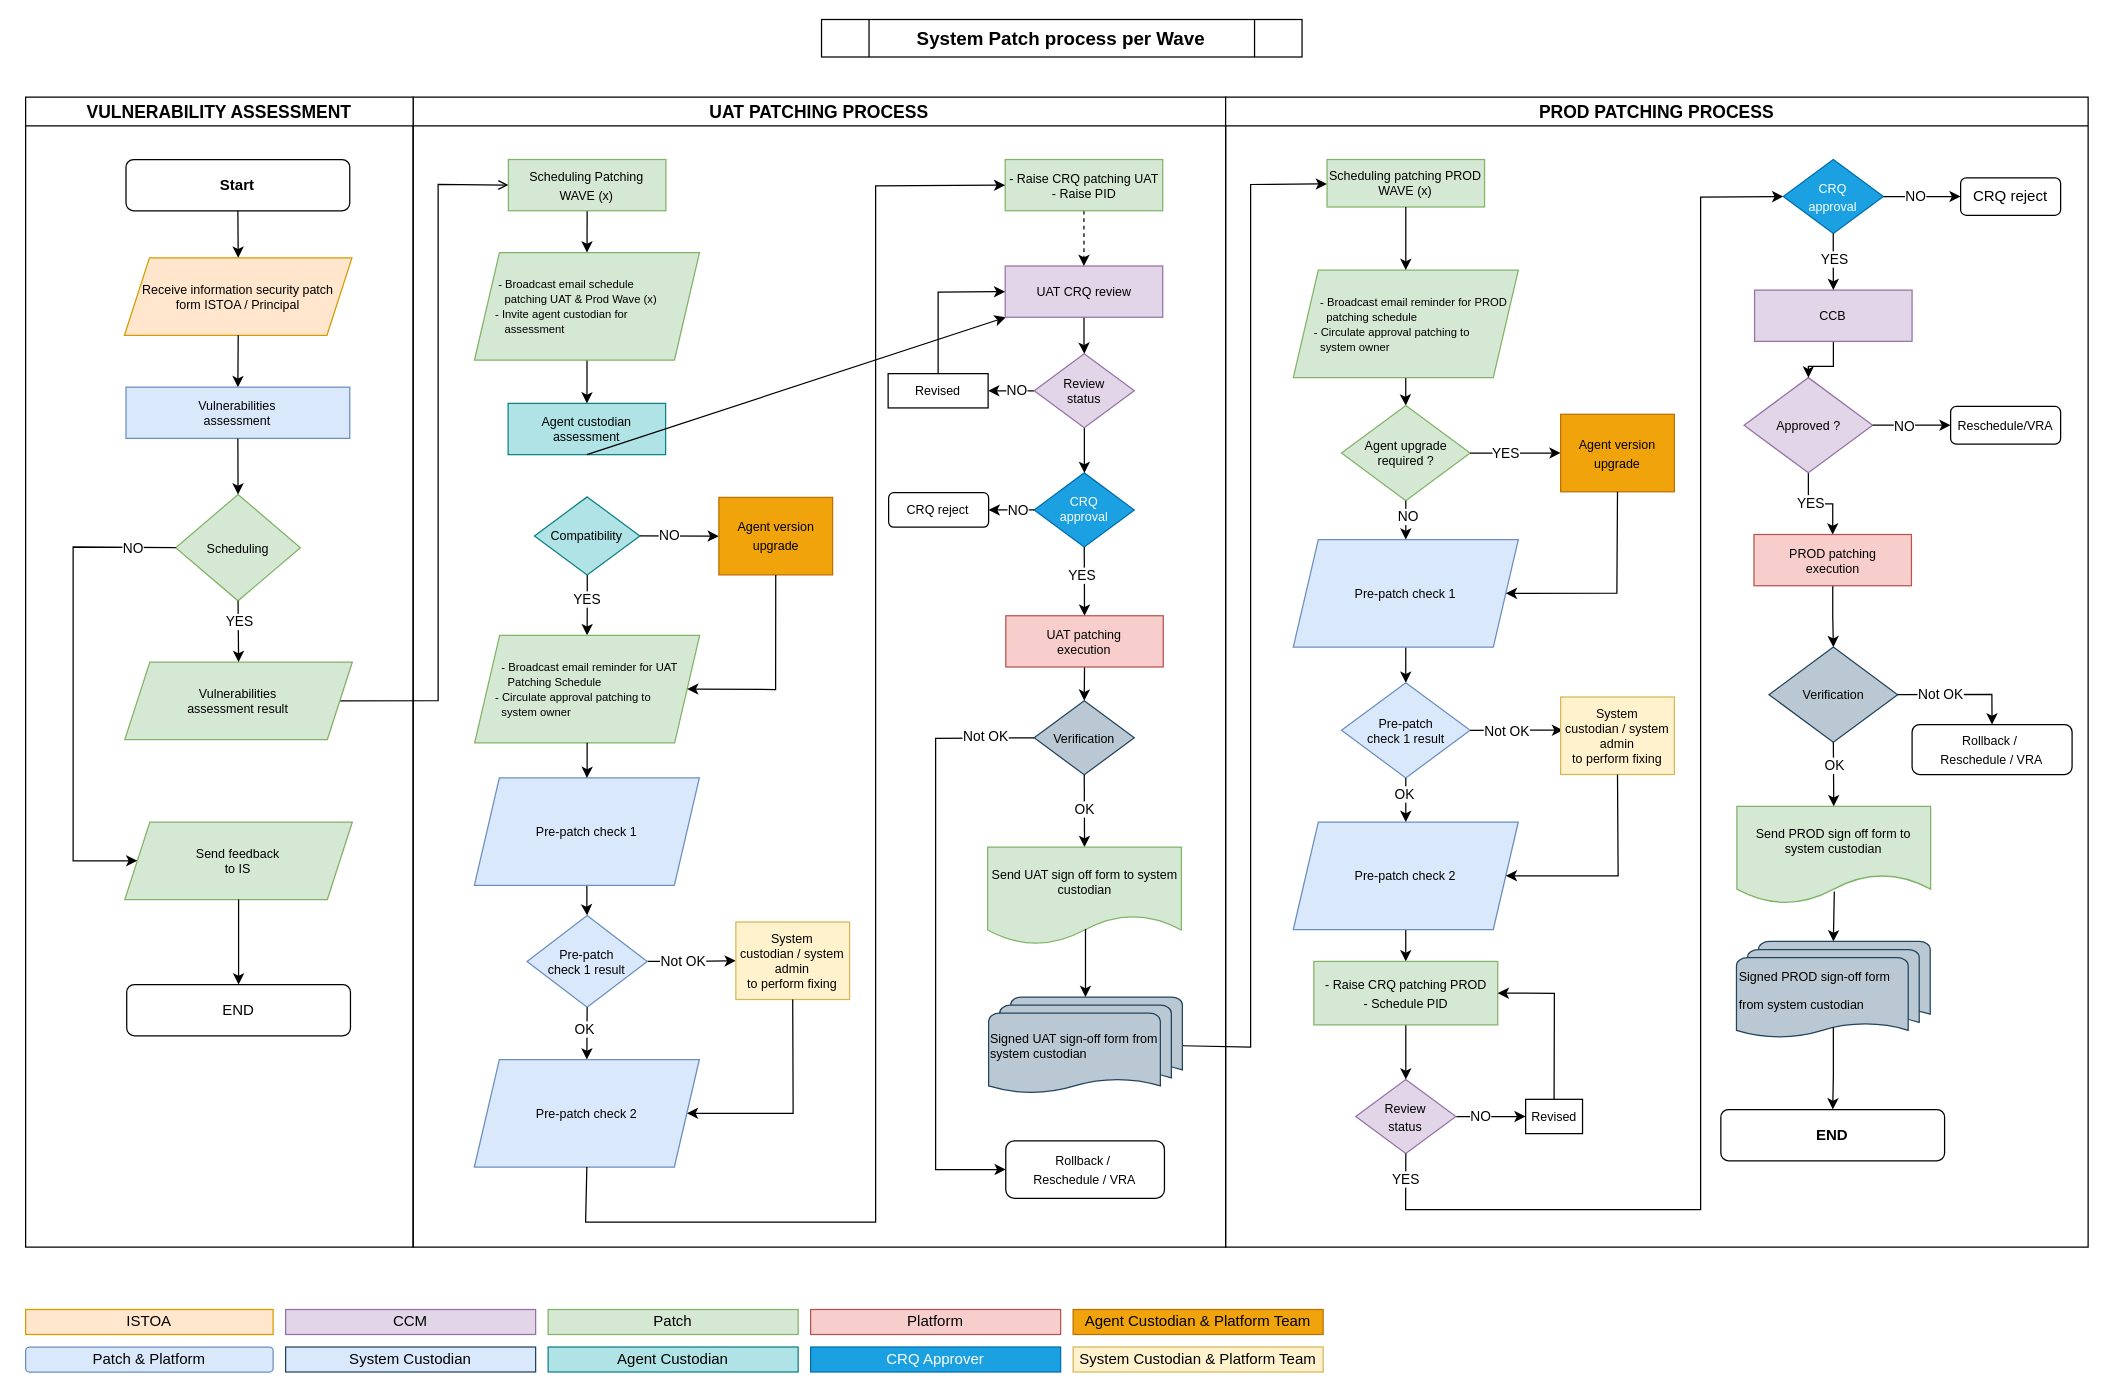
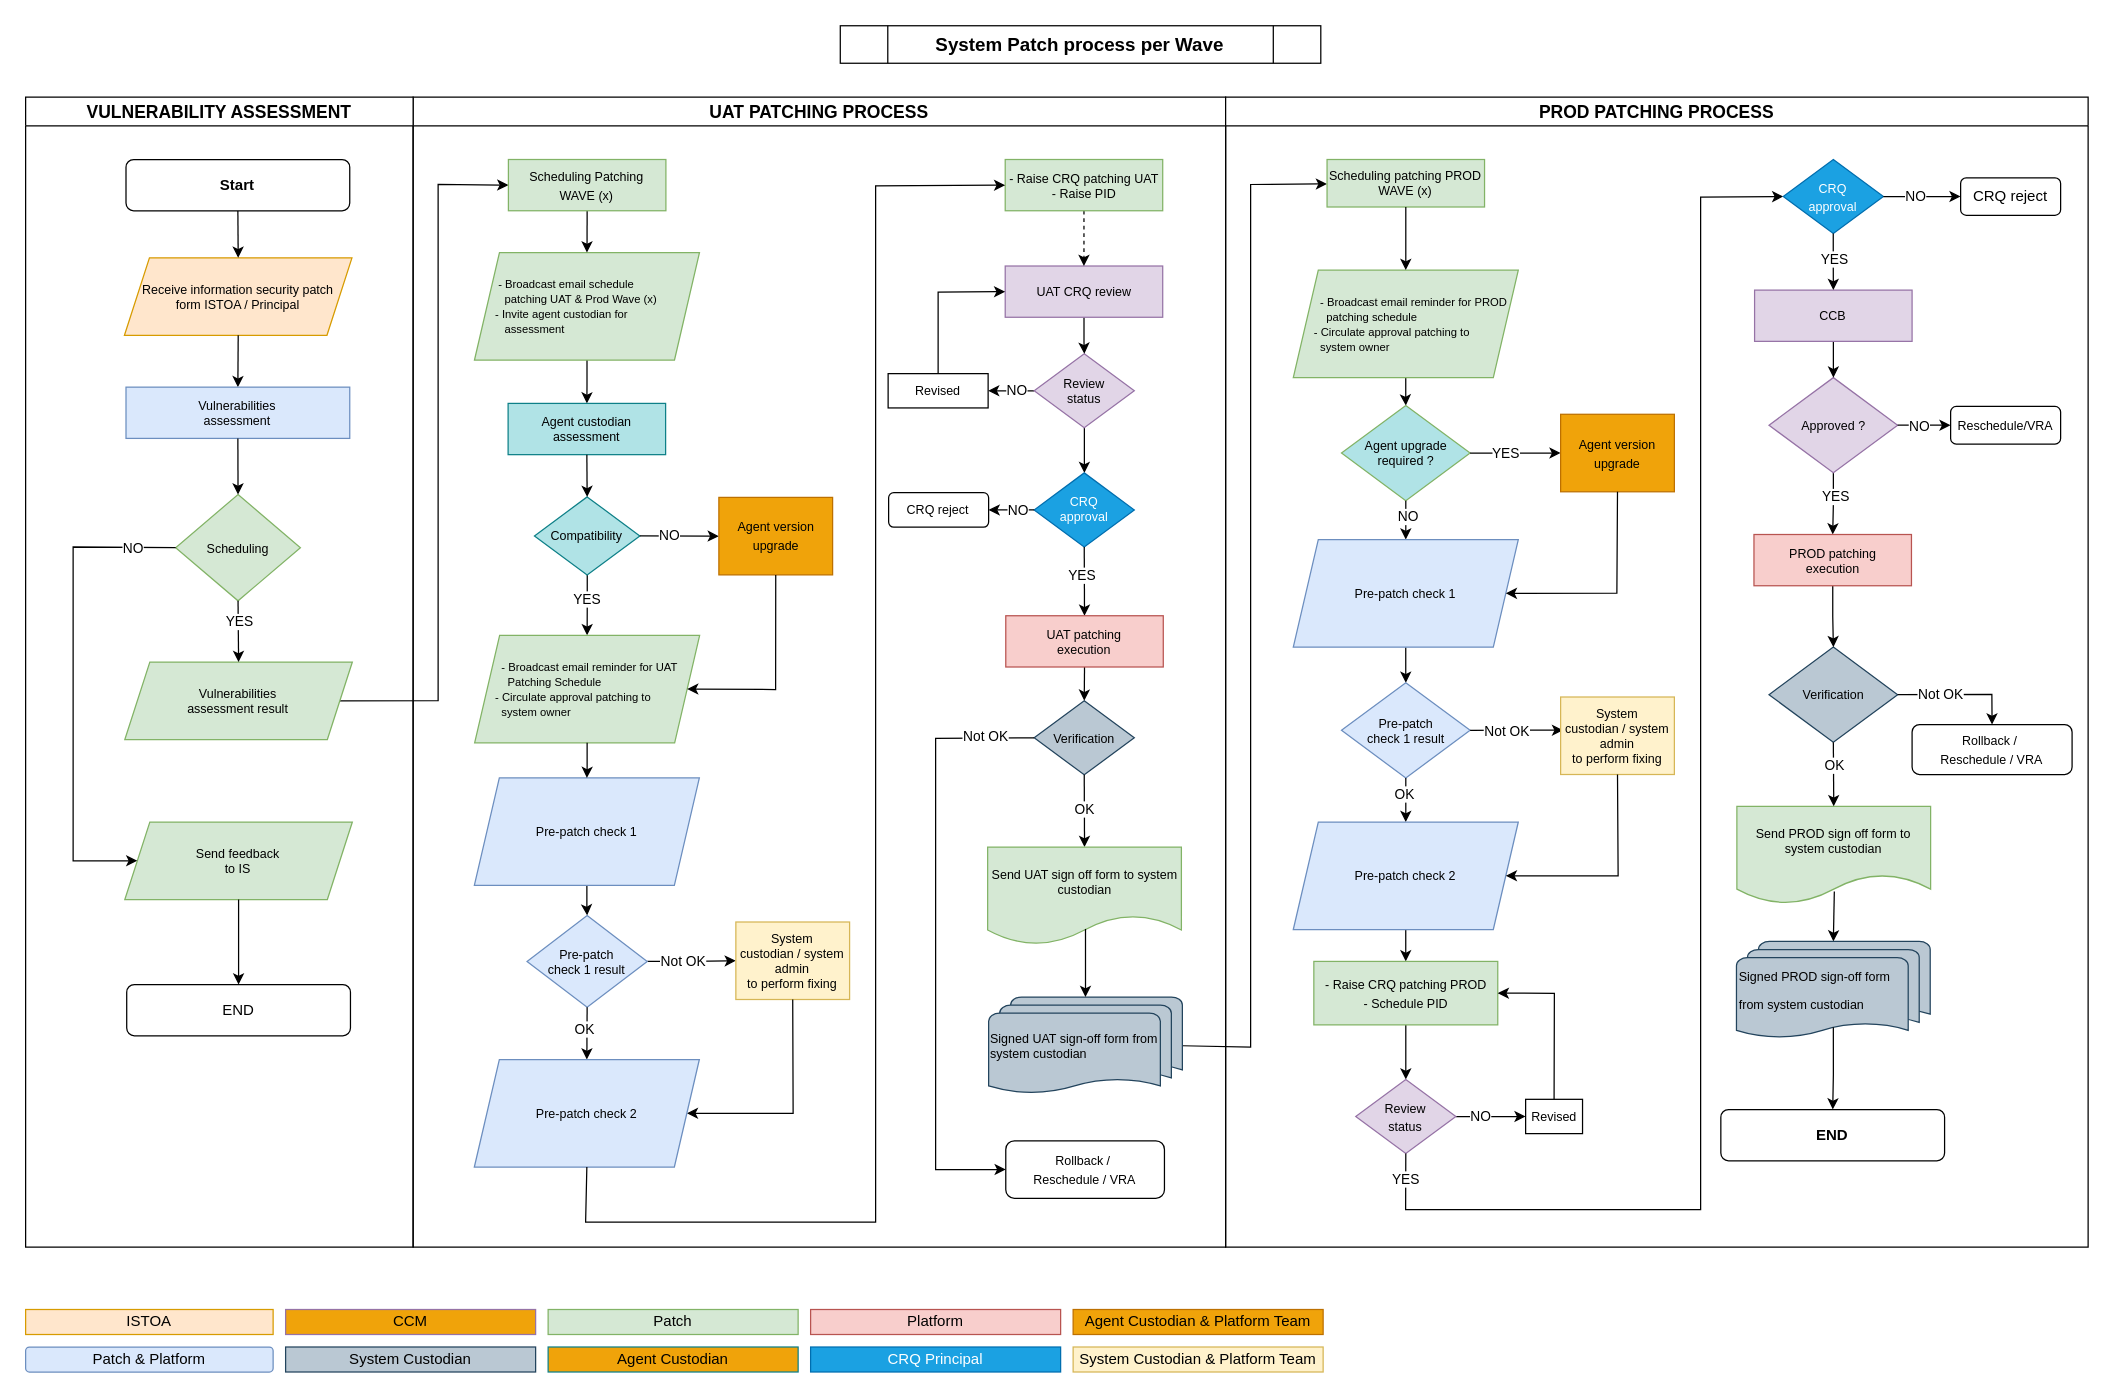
(1062, 38) -> (1081, 44)
(500, 185) -> (498, 185)
(793, 387) -> (587, 472)
(1808, 425) -> (1833, 425)
(1406, 453) -> (1406, 453)
(411, 1322) -> (411, 1322)
(411, 1359) -> (411, 1359)
(673, 1359) -> (673, 1359)
(936, 1359) -> (936, 1359)
